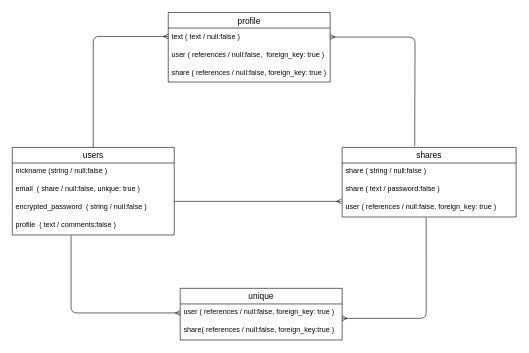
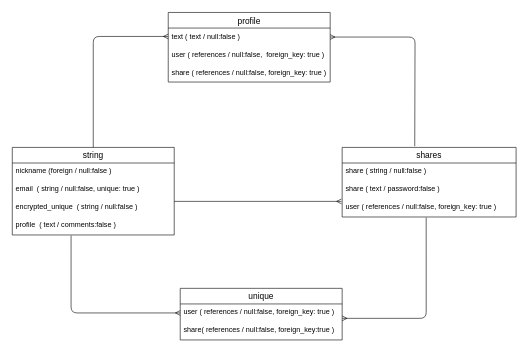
(93, 156) -> (93, 156)
(69, 171) -> (71, 171)
(87, 189) -> (88, 189)
(93, 207) -> (88, 207)
